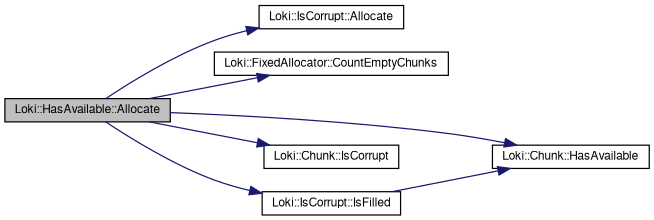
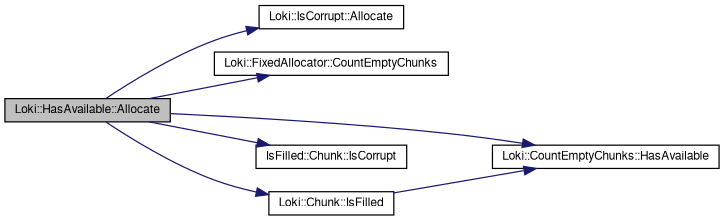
(331, 157) -> (331, 157)
(571, 157) -> (606, 157)
(331, 203) -> (331, 203)
